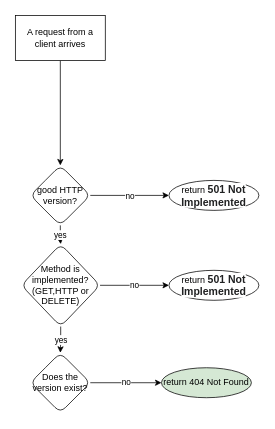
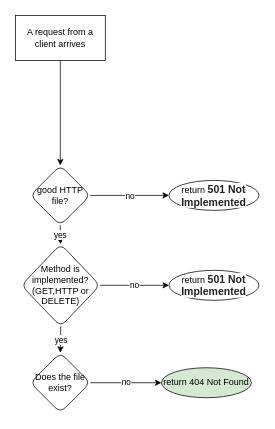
(60, 195) -> (60, 195)
(60, 383) -> (60, 383)
